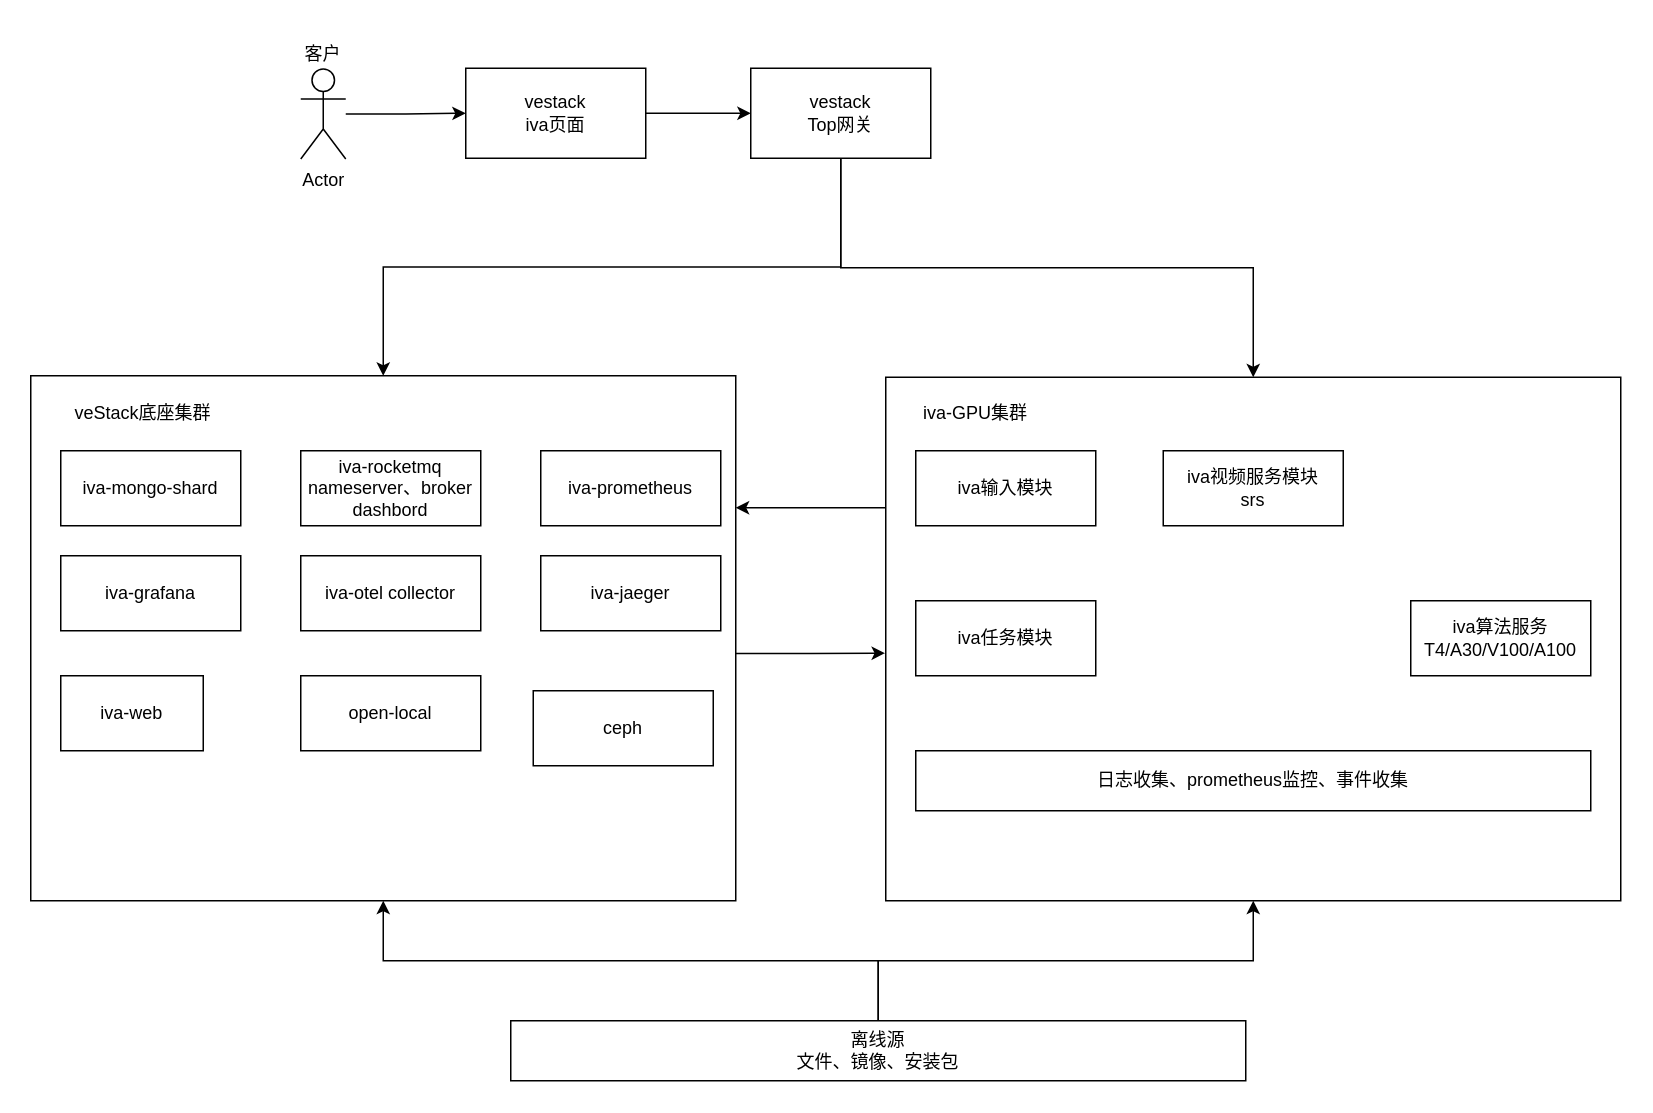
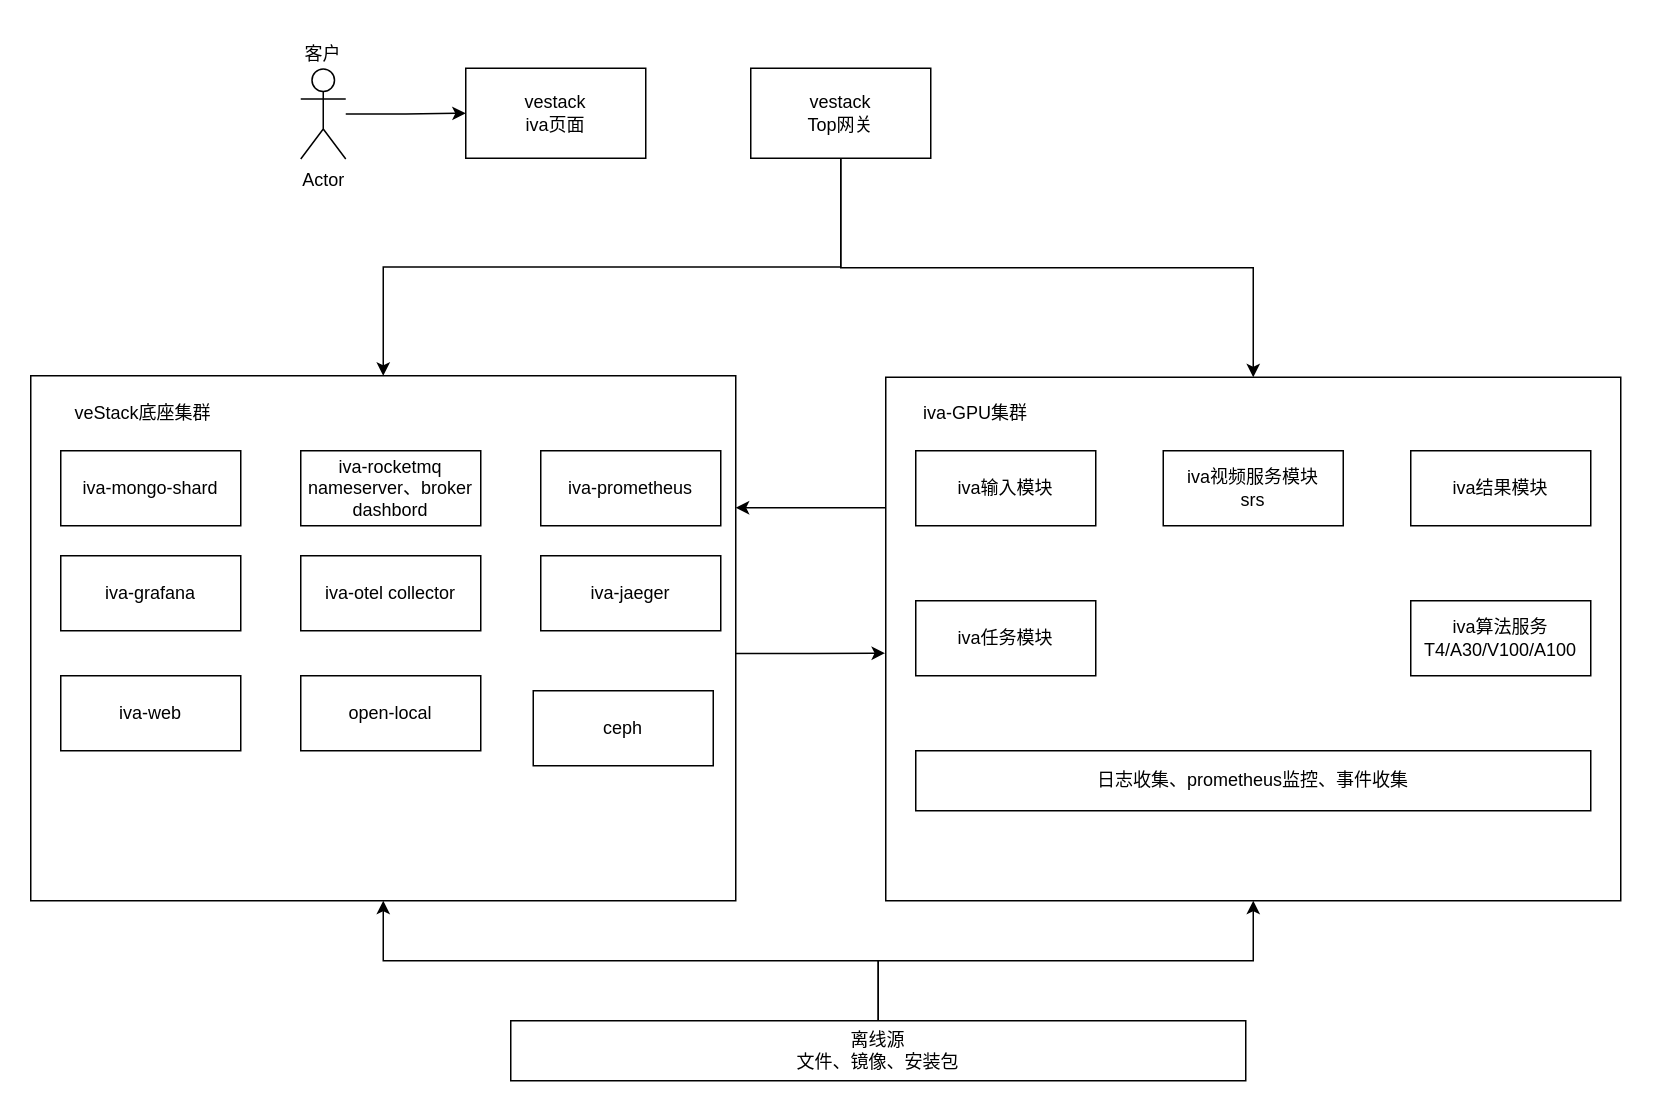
(693, 113) -> none
none -> (1501, 488)
(132, 713) -> (151, 713)
